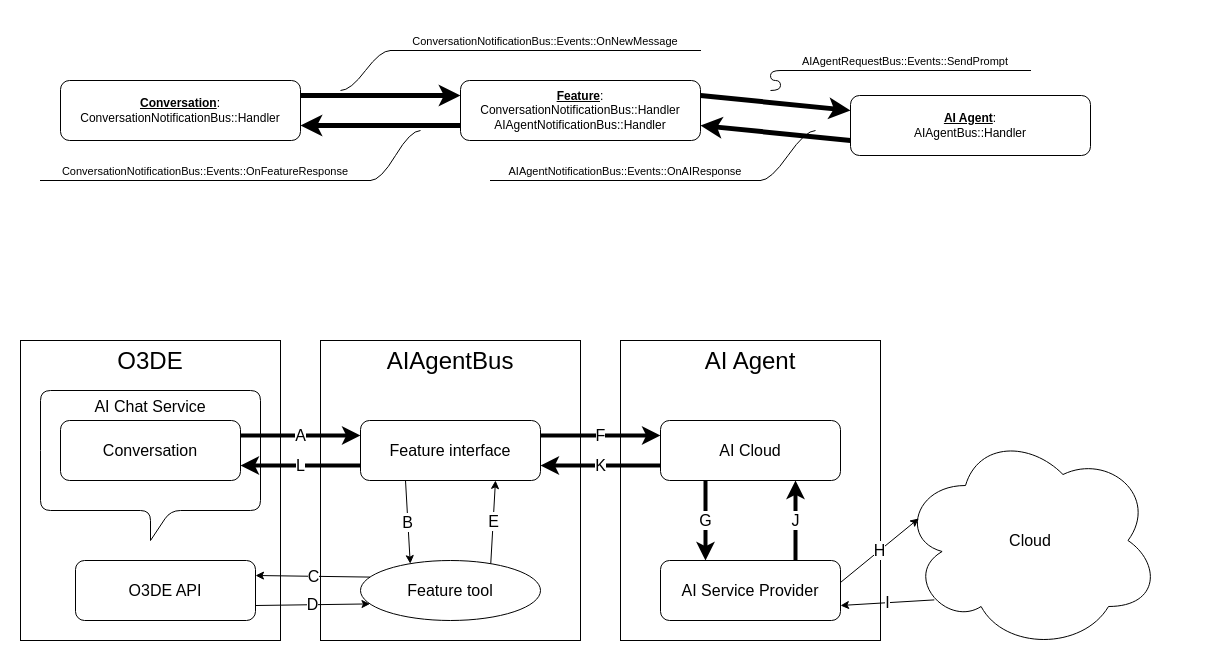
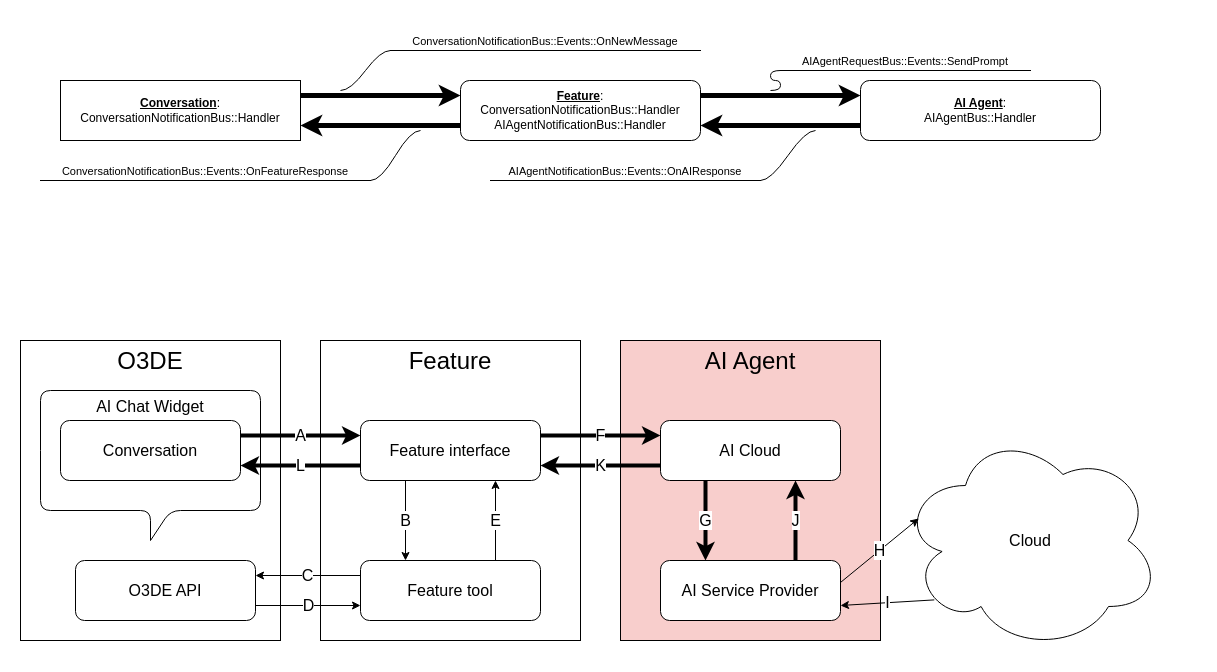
(181, 111) -> (181, 111)
(971, 126) -> (981, 111)
(451, 355) -> (451, 355)
(151, 407) -> (151, 407)
(751, 491) -> (751, 491)
(451, 591) -> (451, 591)
